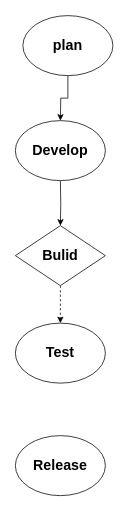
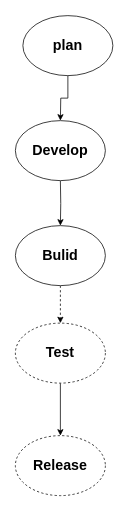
(60, 255) -> (60, 255)
(60, 353) -> (60, 353)
none -> (60, 406)
(60, 465) -> (60, 465)
